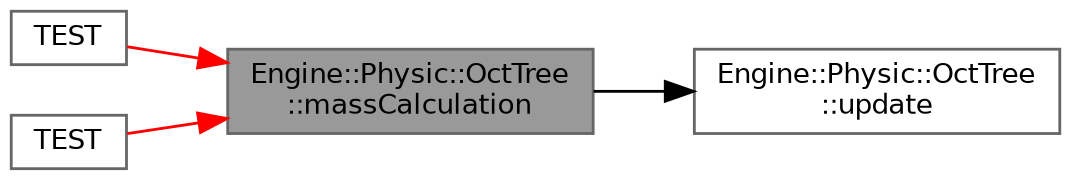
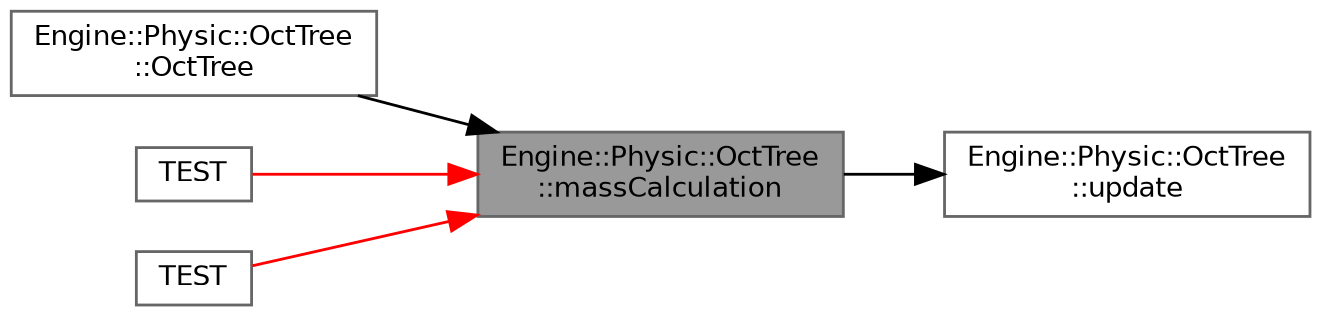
none -> (194, 53)
